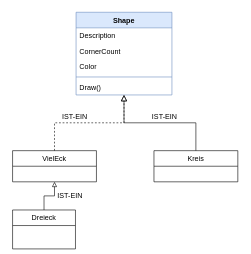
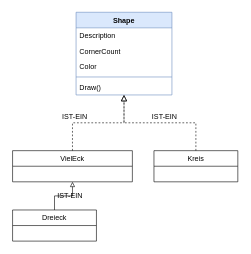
(173, 123) -> (173, 123)
(54, 167) -> (72, 167)
(44, 230) -> (54, 226)
